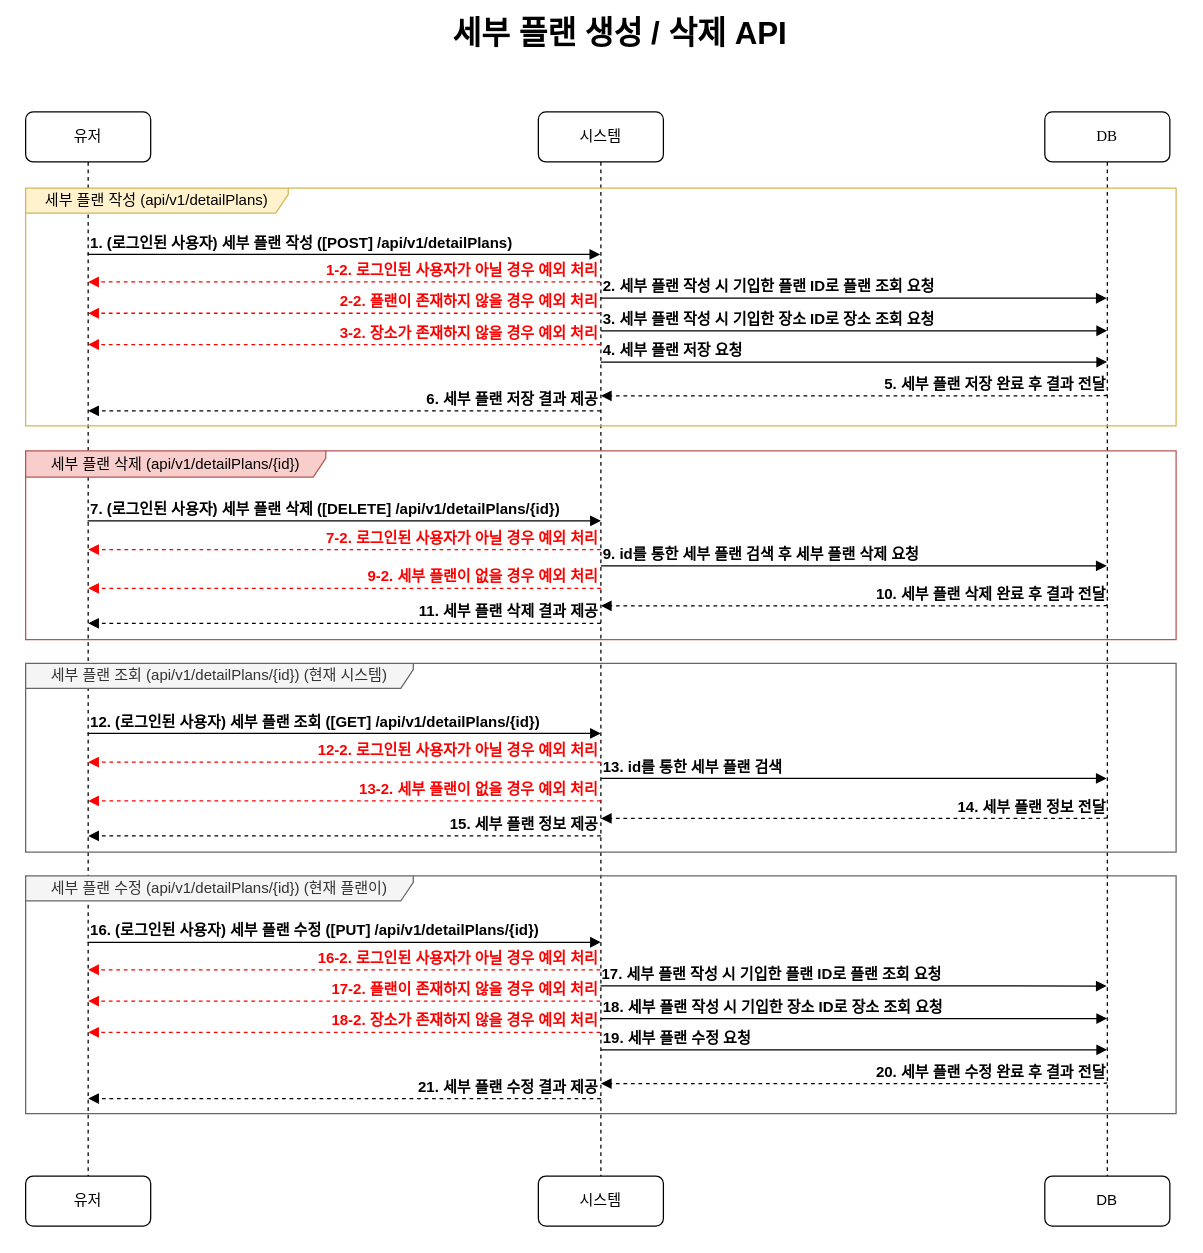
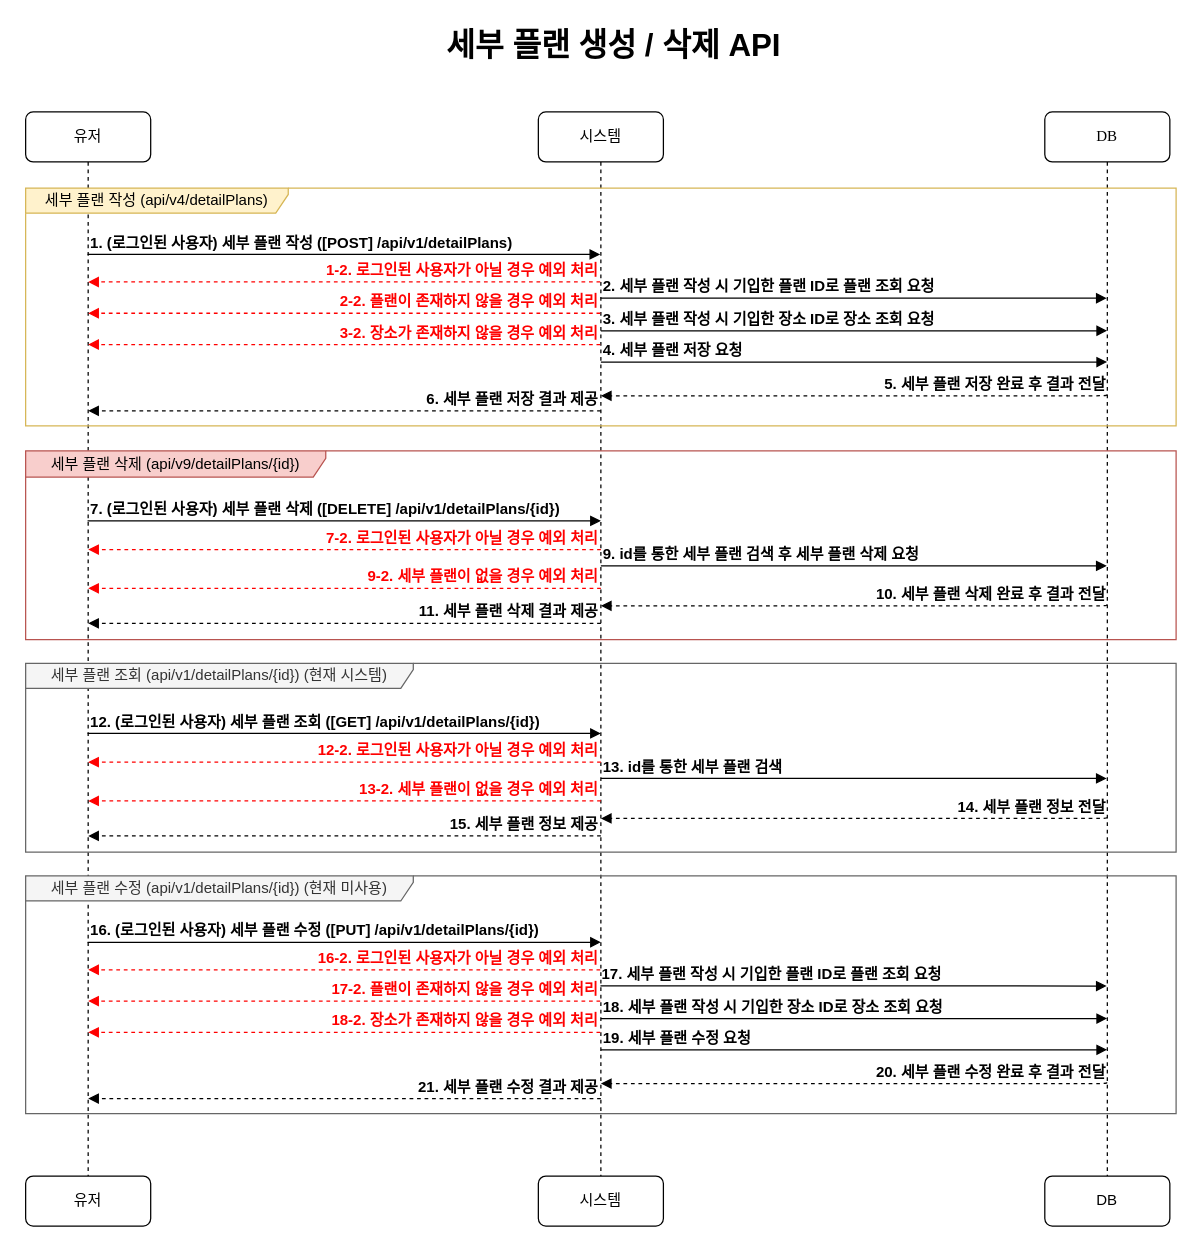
(620, 32) -> (614, 44)
(157, 201) -> (157, 201)
(176, 464) -> (176, 464)
(219, 888) -> (219, 888)
